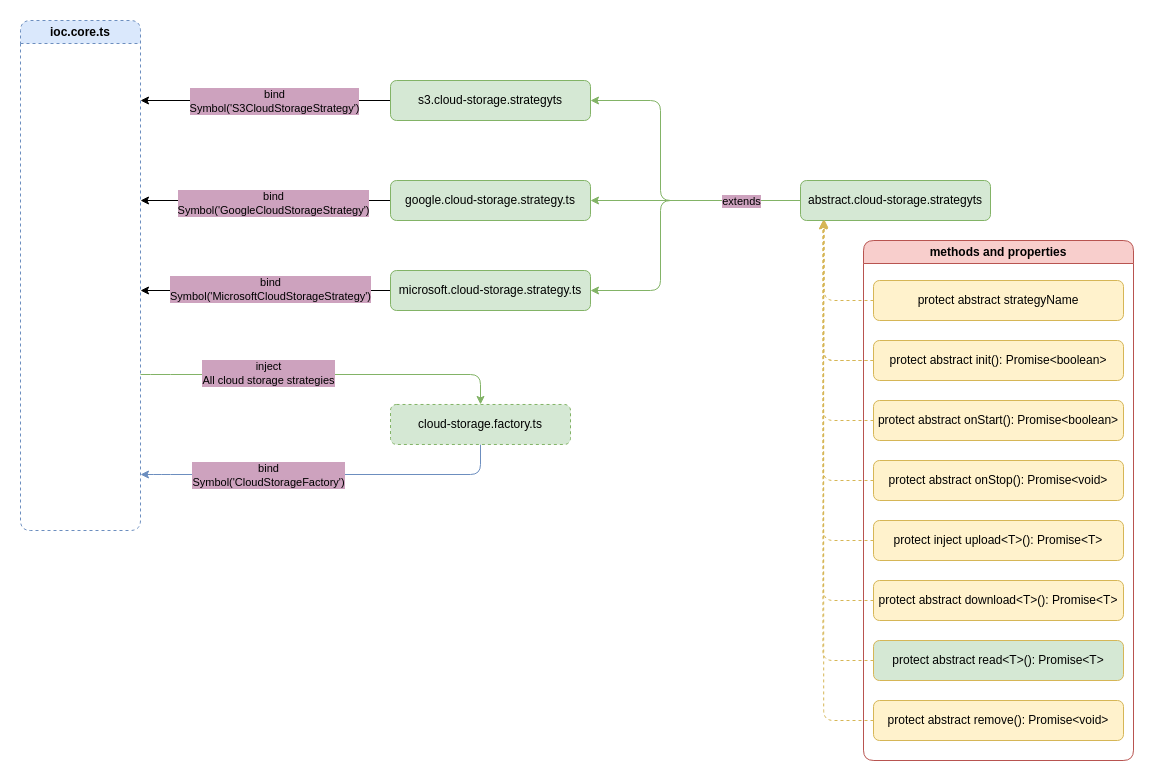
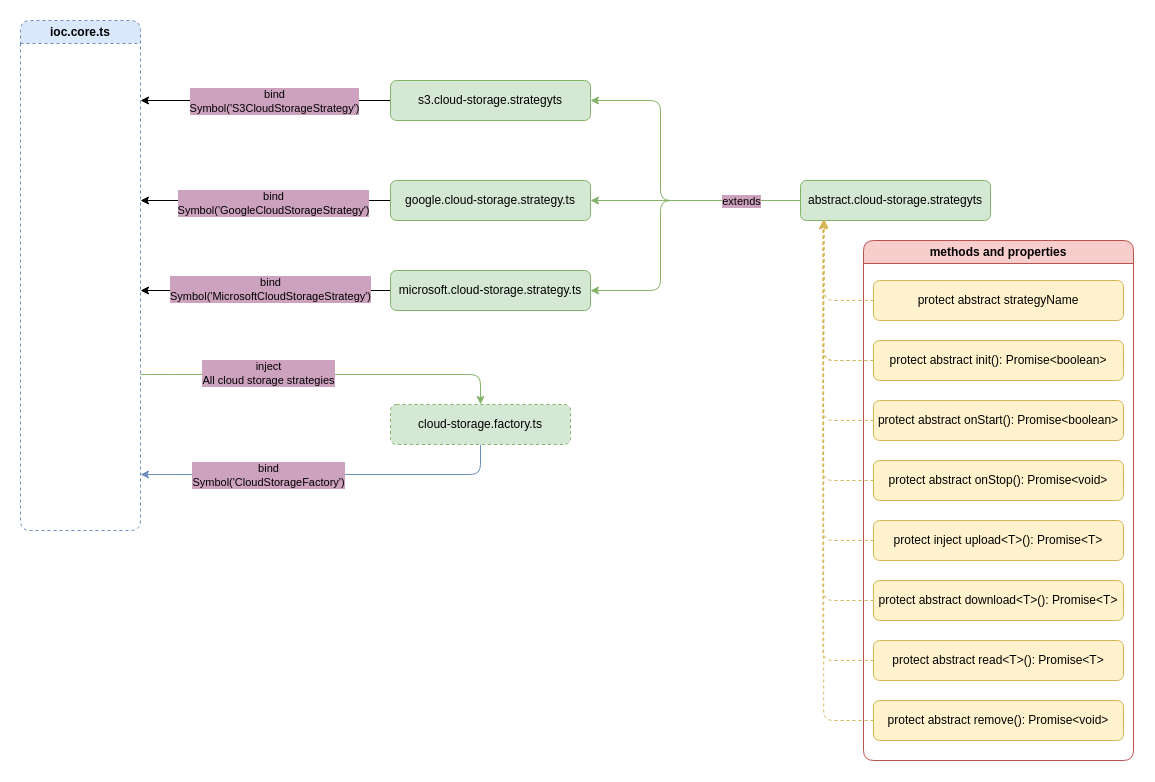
(999, 661) -> (999, 661)
